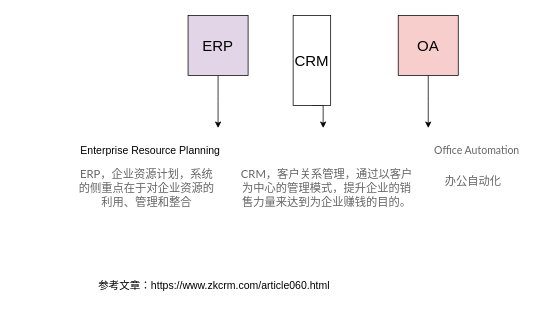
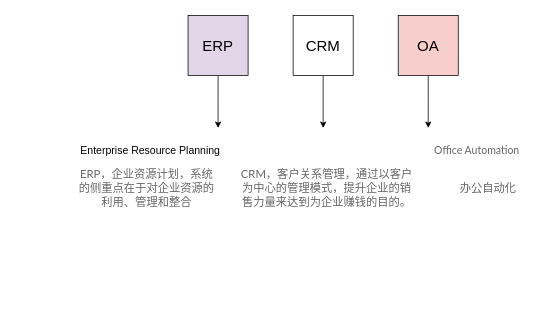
(312, 60) -> (323, 45)
(473, 180) -> (488, 188)
(214, 285) -> none
